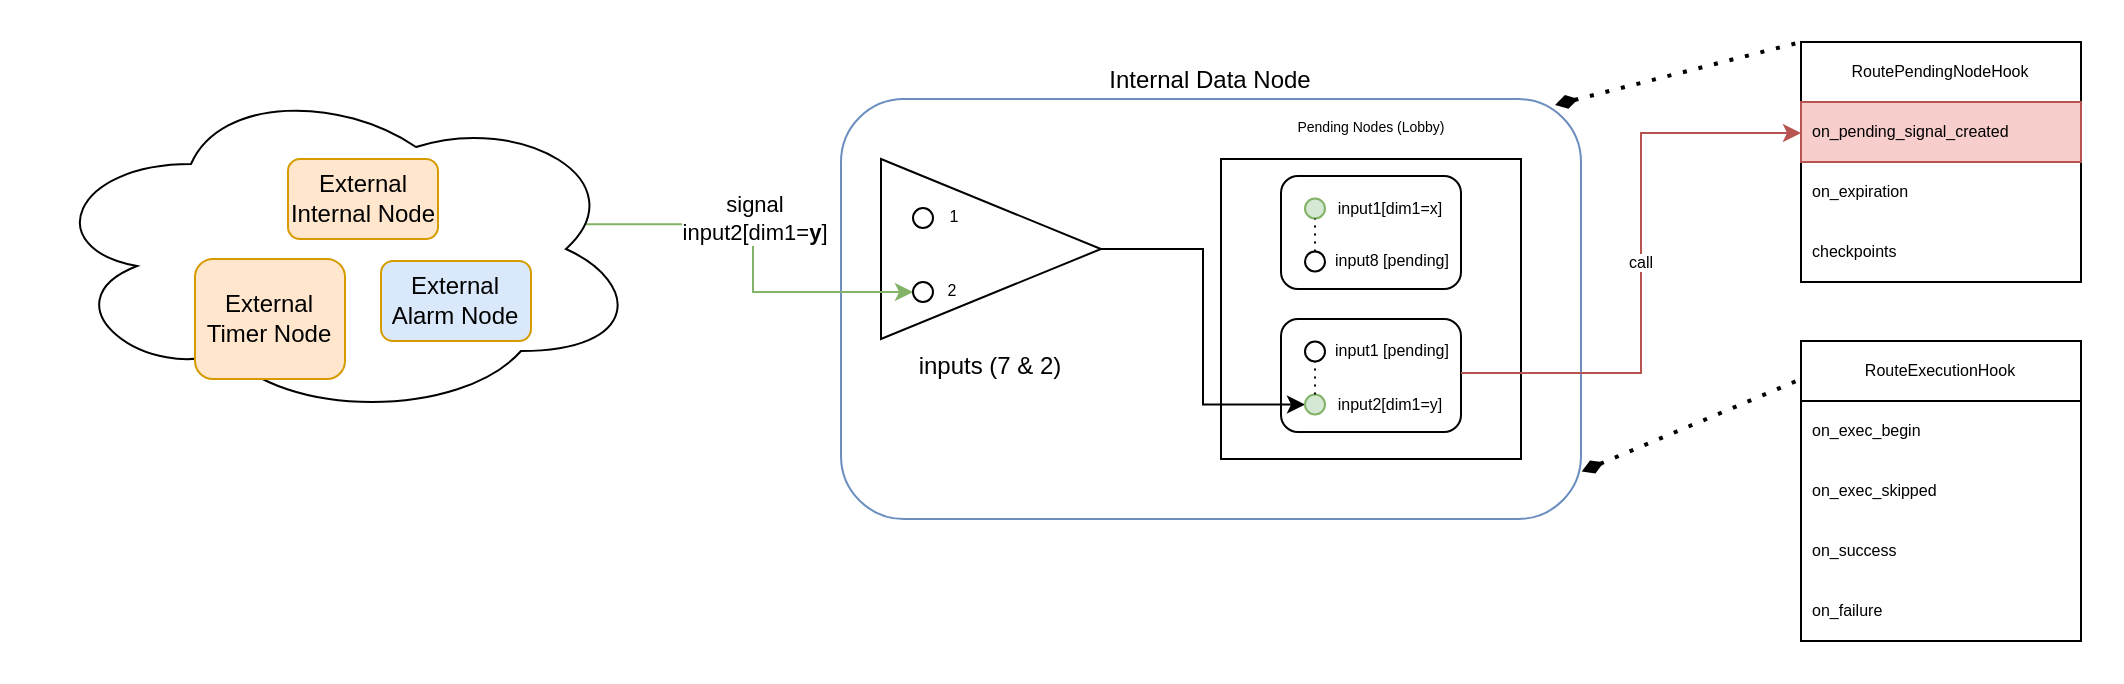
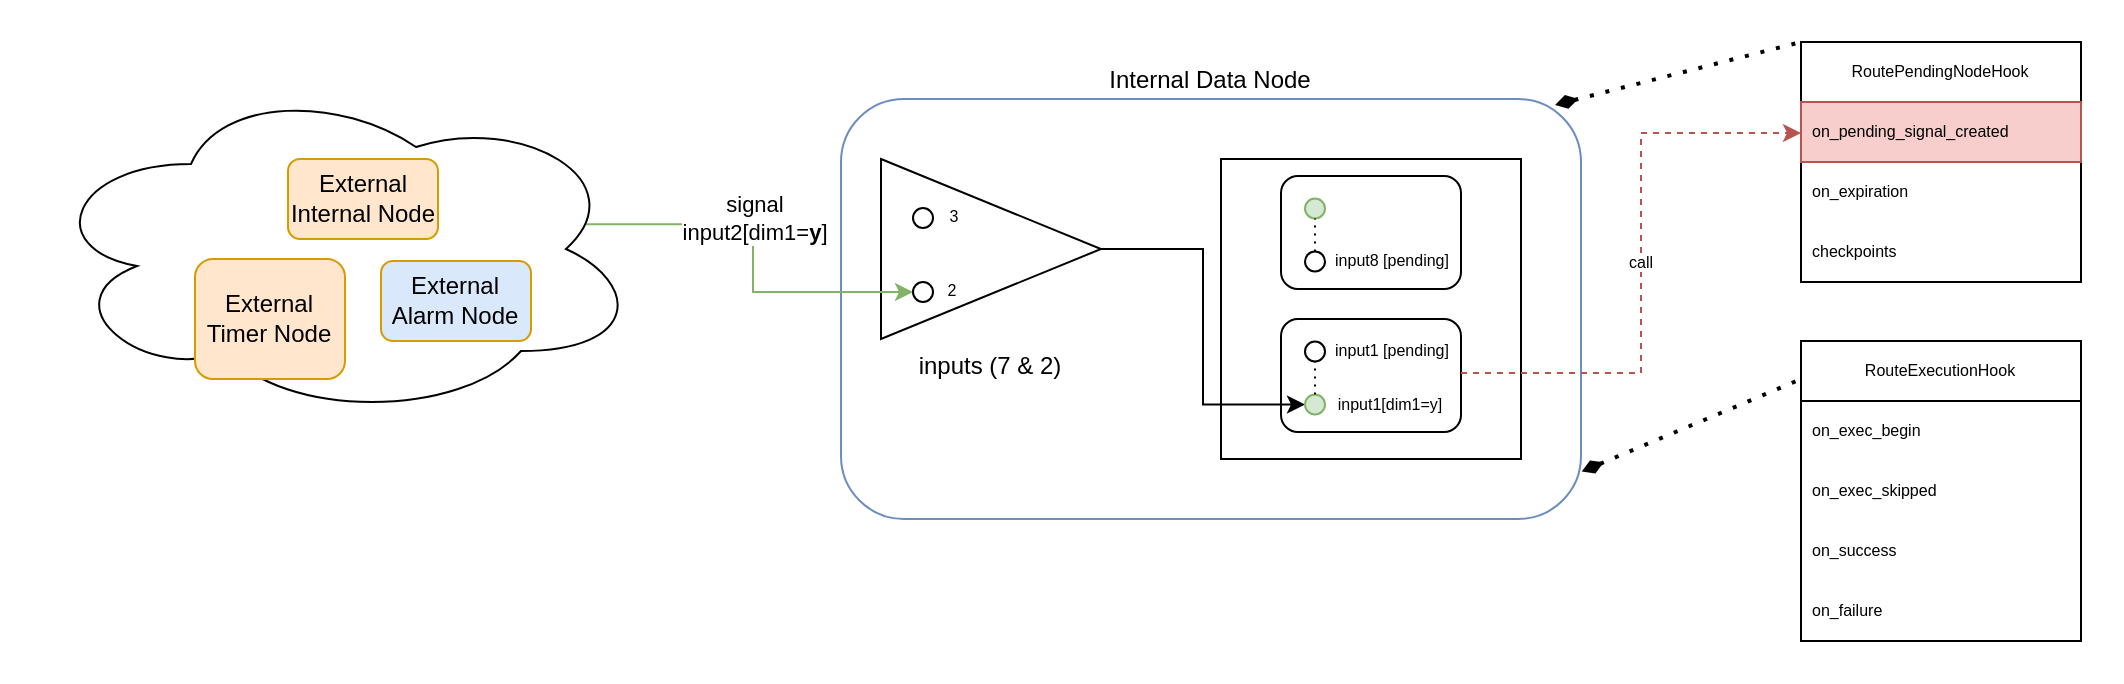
(1371, 129) -> none
(1391, 209) -> none
(955, 217) -> (955, 217)
(1602, 373) -> (1602, 373)
(1391, 405) -> (1391, 405)
